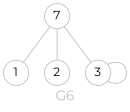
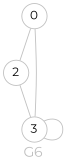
(57, 16) -> (34, 16)
(16, 73) -> none
none -> (25, 101)
